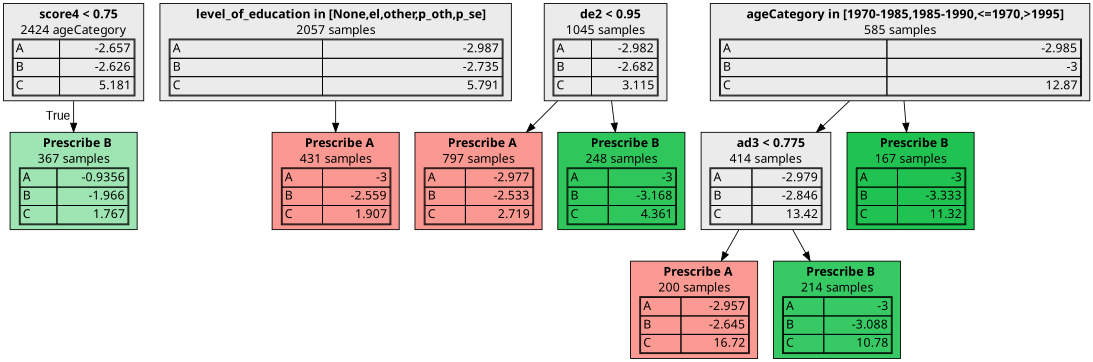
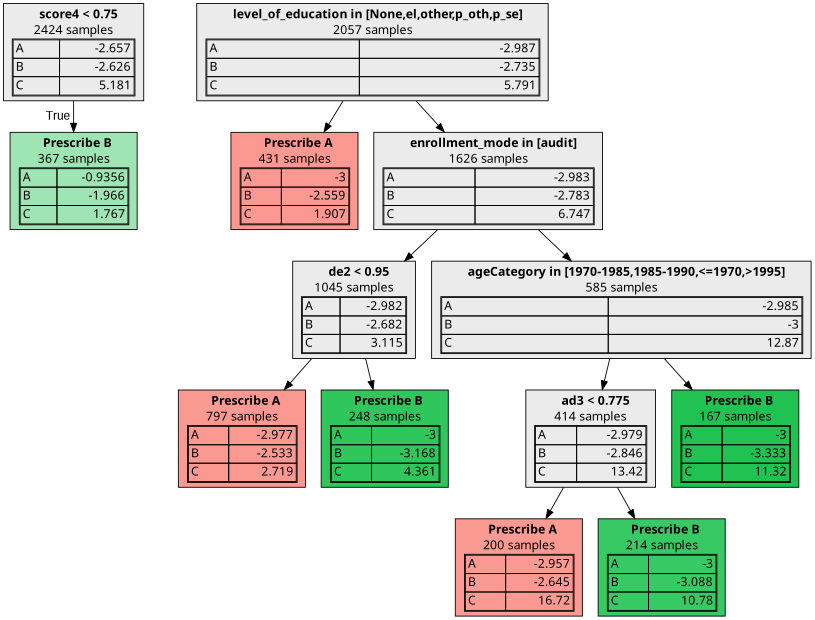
(74, 30) -> (74, 30)
none -> (488, 181)
